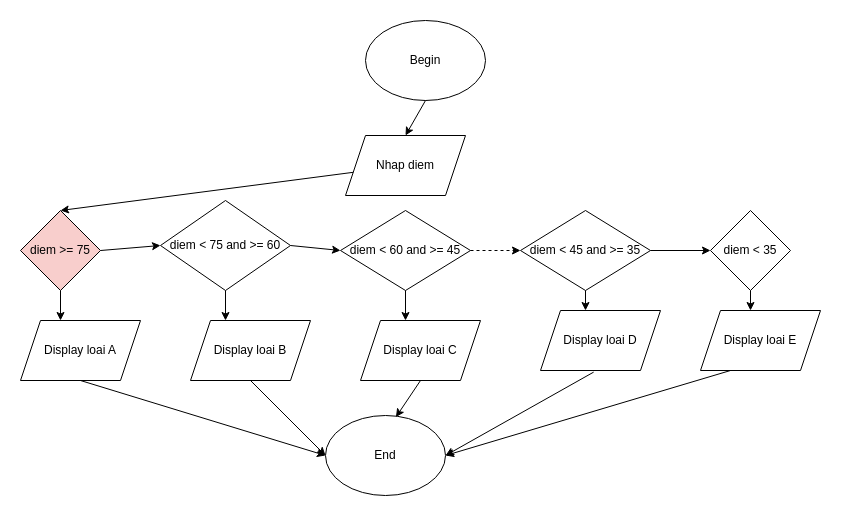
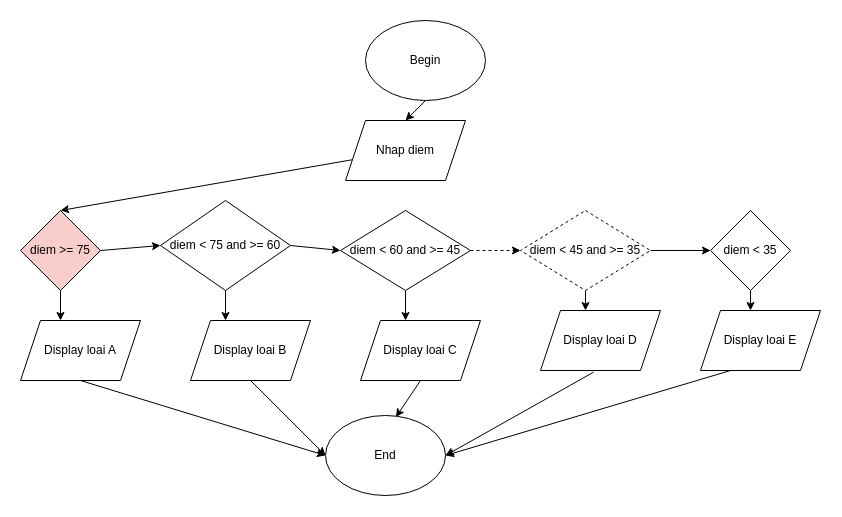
(406, 166) -> (406, 151)
(586, 251) -> (586, 251)
